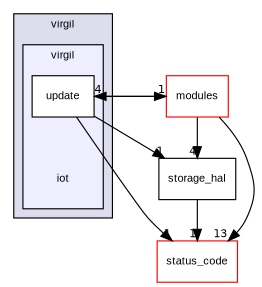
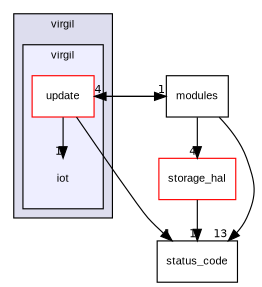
(63, 96) -> (63, 96)
(197, 96) -> (197, 96)
(124, 134) -> (63, 132)
(197, 179) -> (197, 179)
(197, 262) -> (197, 262)
